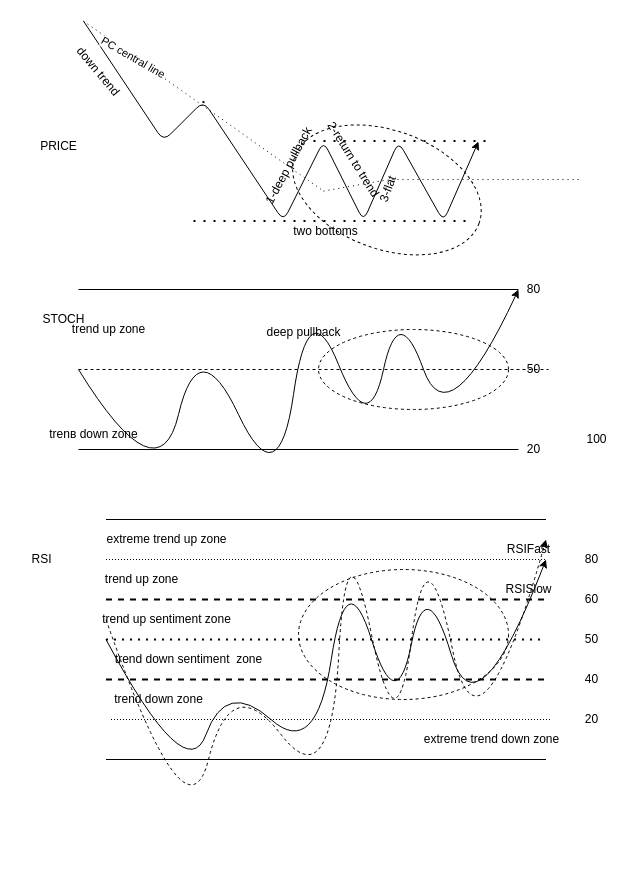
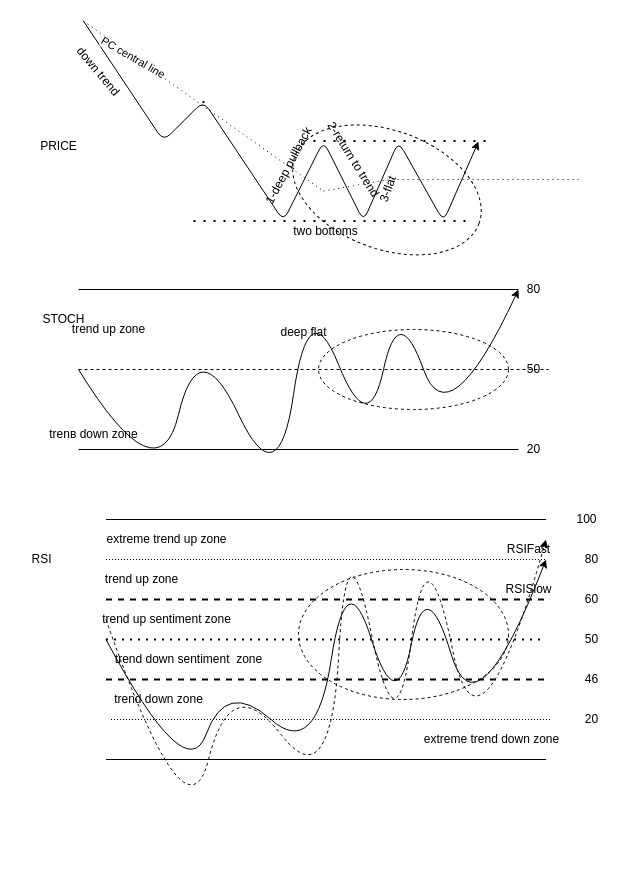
(304, 333) -> (304, 333)
(596, 440) -> (586, 520)
(592, 680) -> (592, 680)
